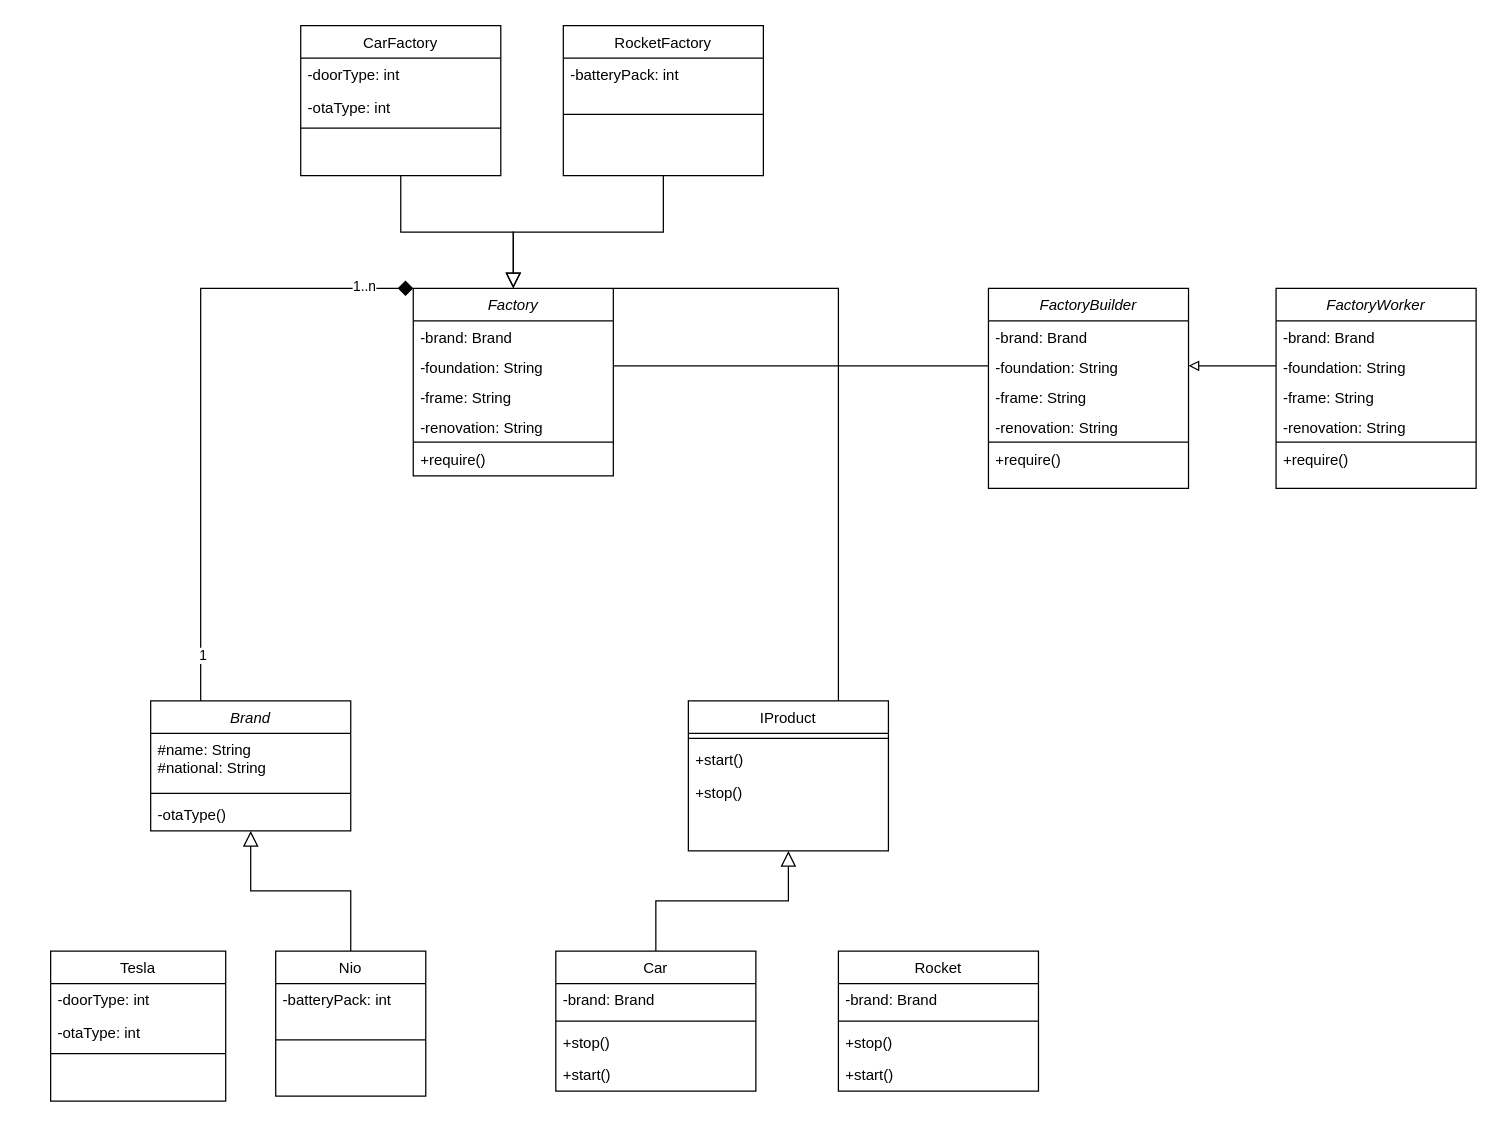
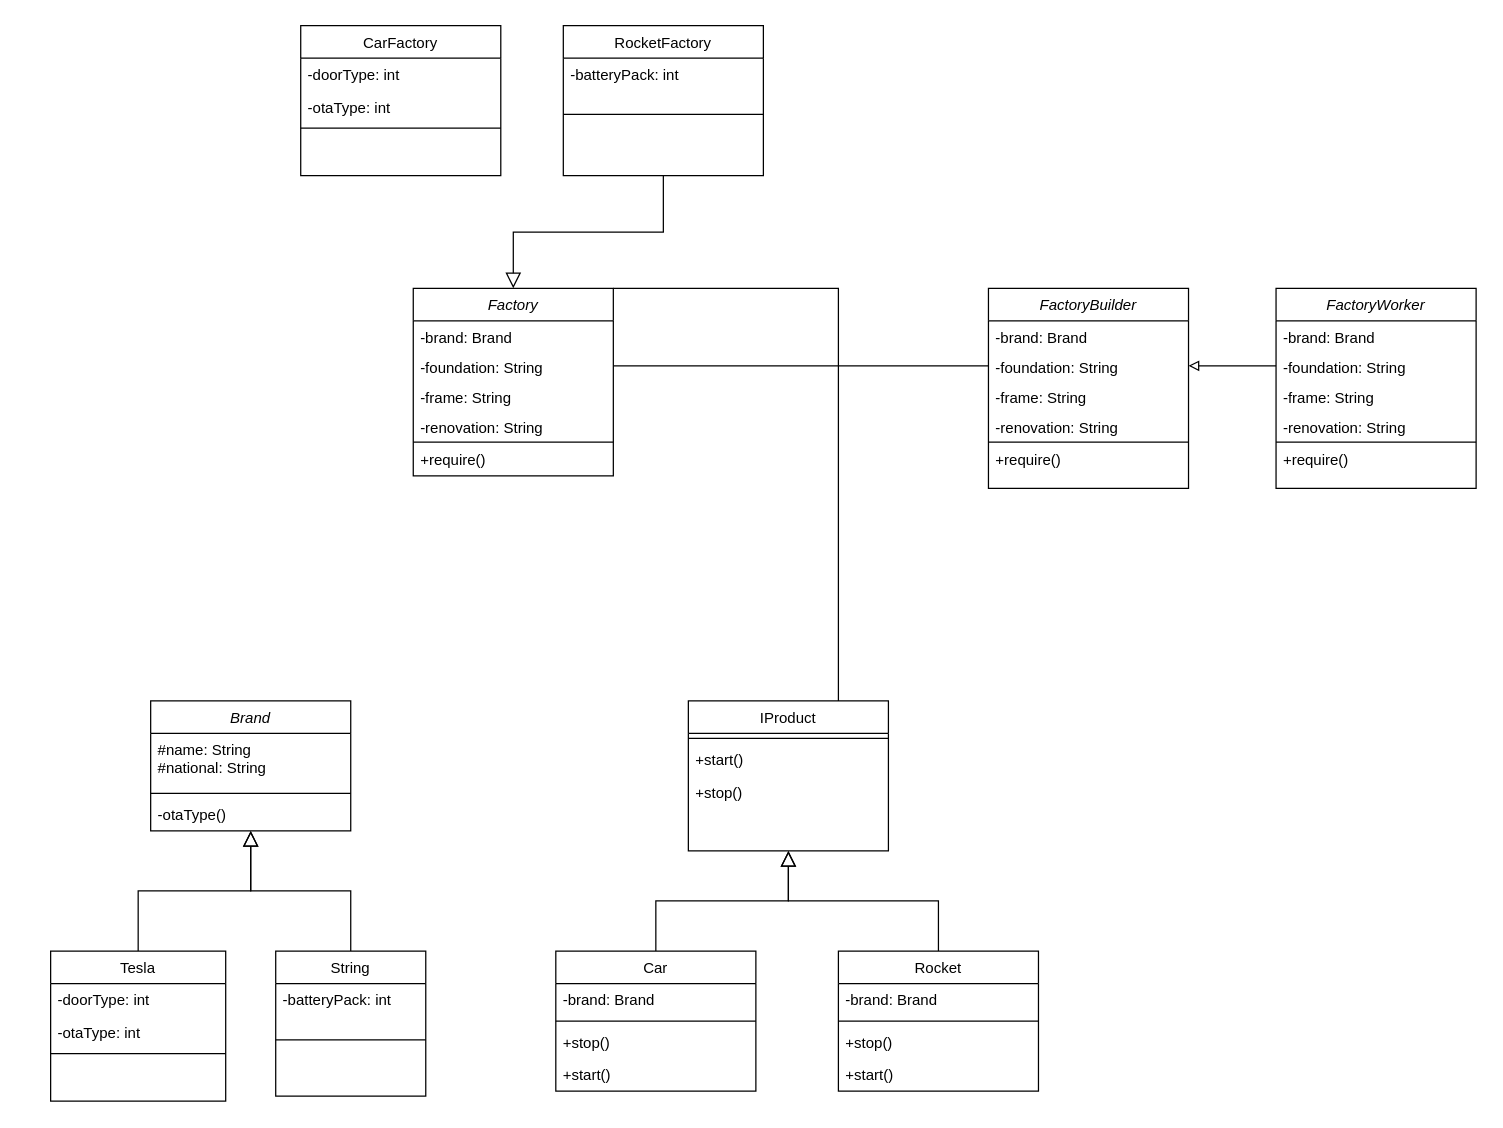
(429, 232) -> none
(201, 396) -> none
none -> (163, 891)
none -> (889, 901)
(350, 968) -> (350, 968)
